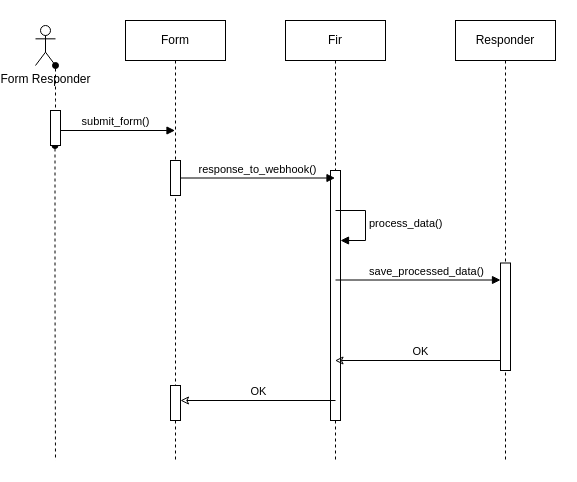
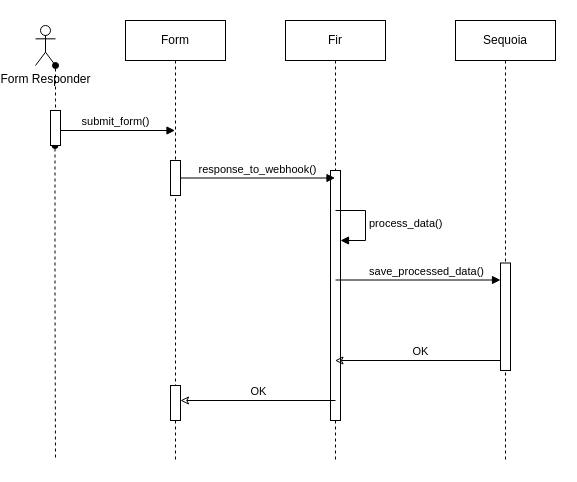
(506, 41) -> (506, 41)
